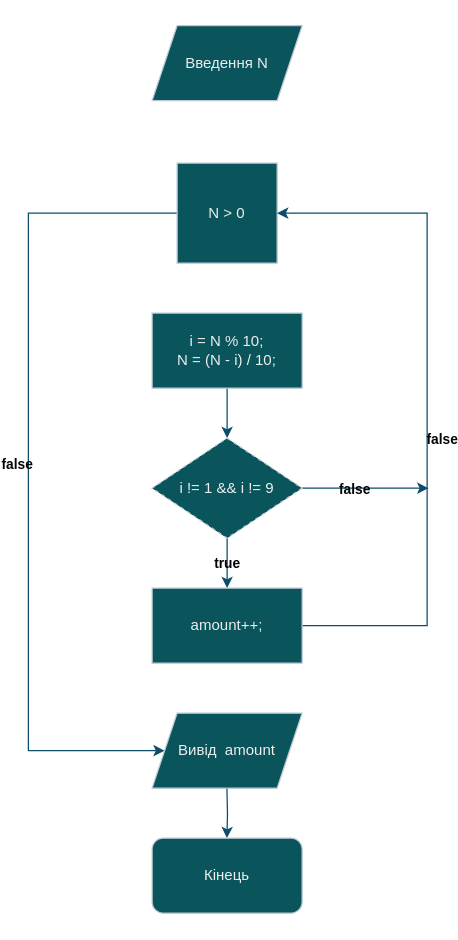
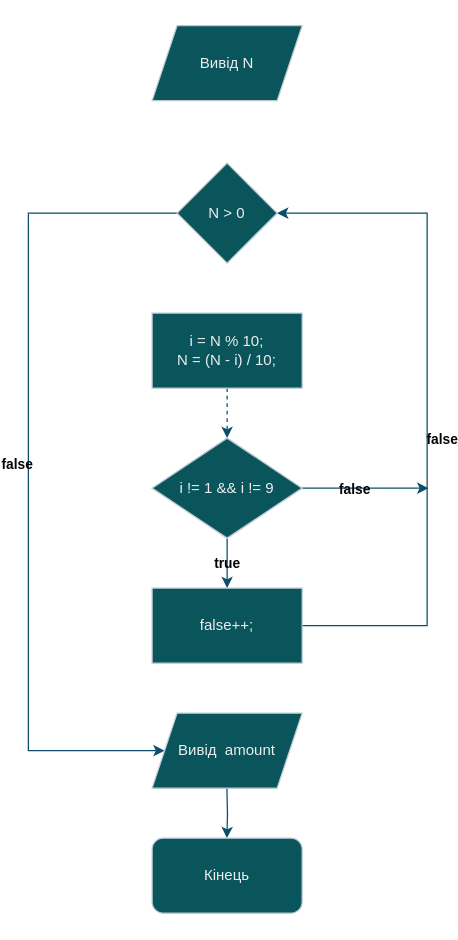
(227, 63) -> (227, 63)
(227, 213) -> (227, 213)
(227, 408) -> (227, 408)
(227, 488) -> (227, 488)
(227, 626) -> (227, 626)
